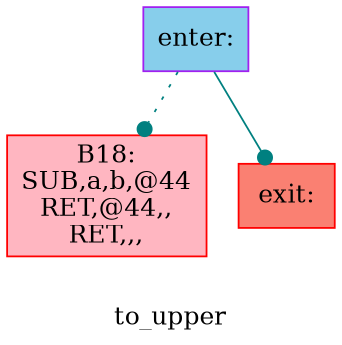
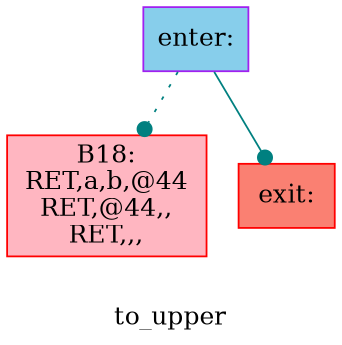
(107, 196) -> (107, 196)
